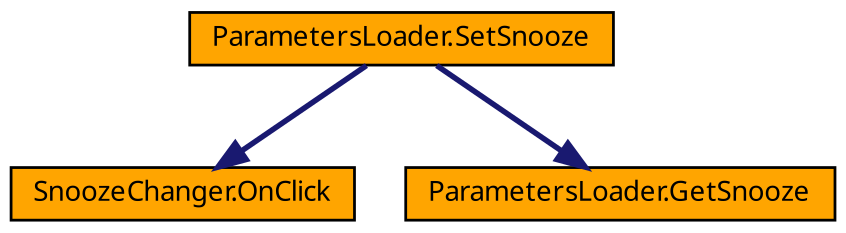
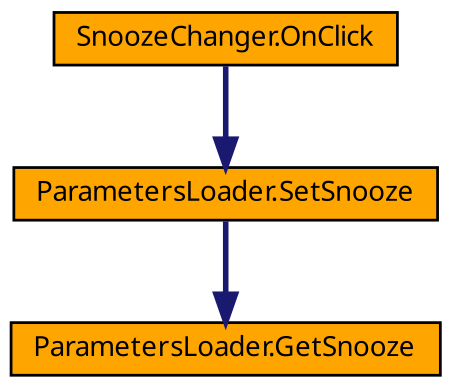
(304, 108) -> (226, 102)
